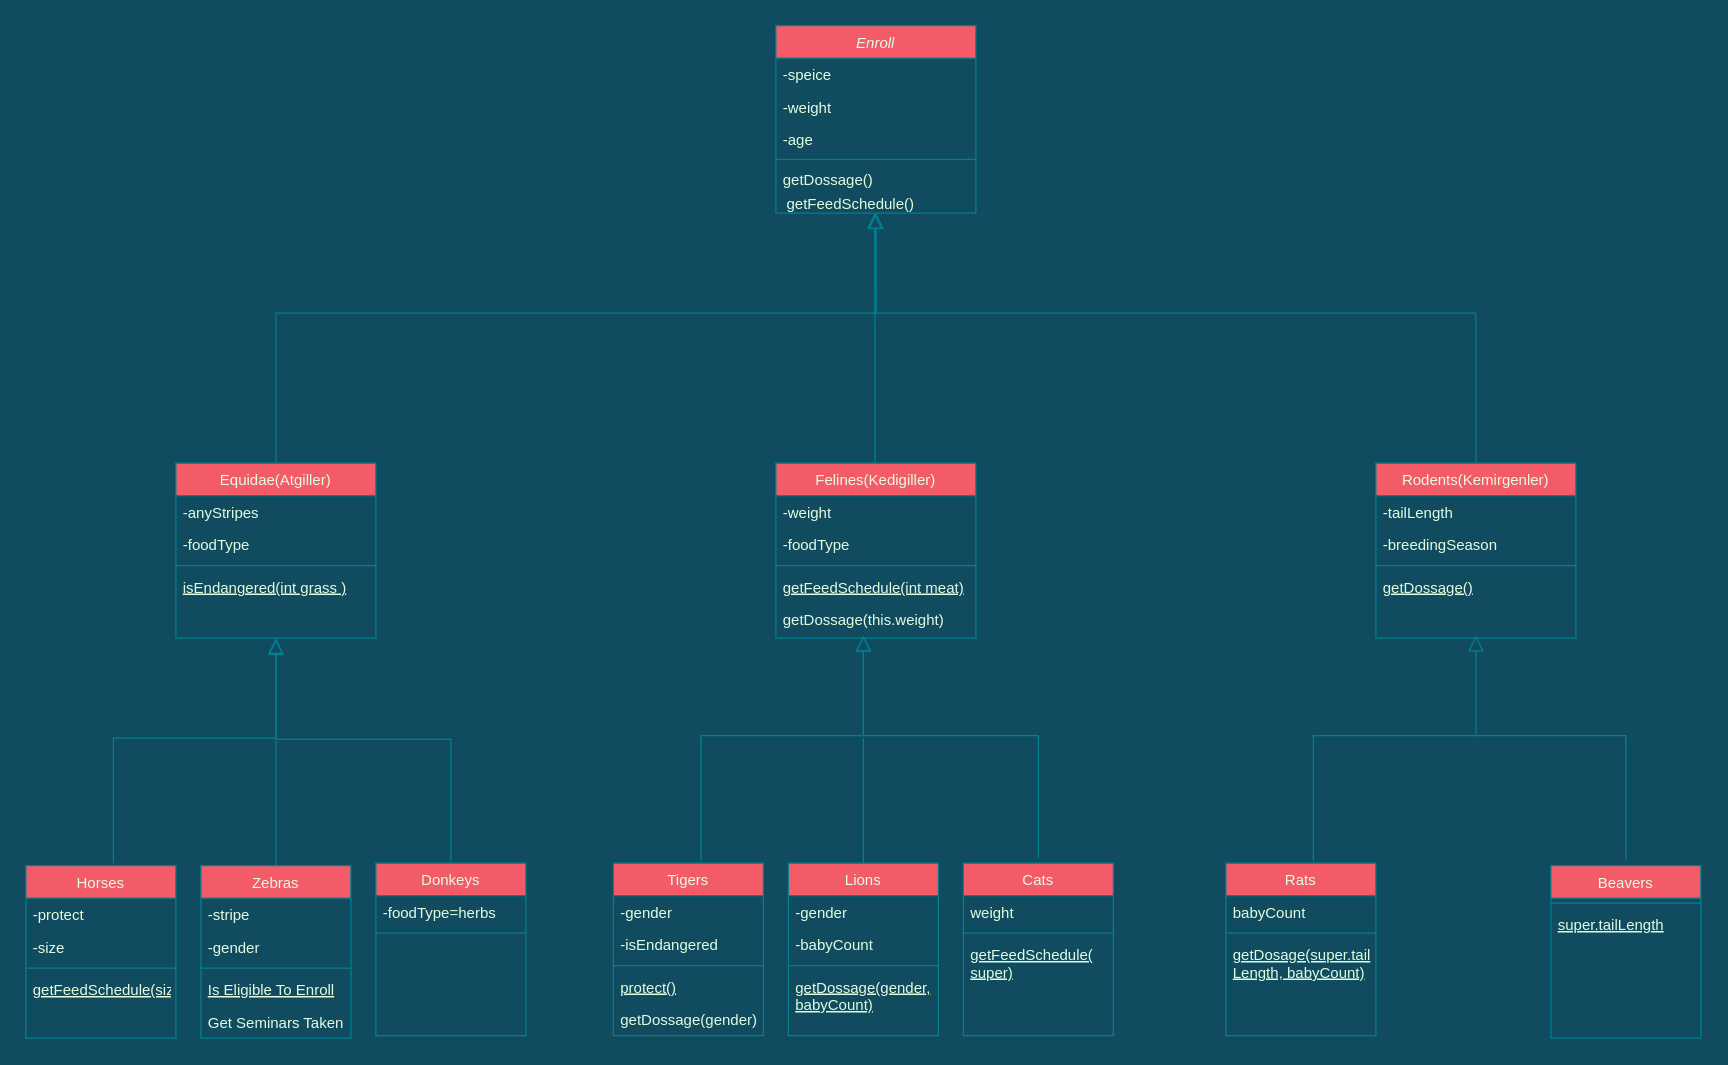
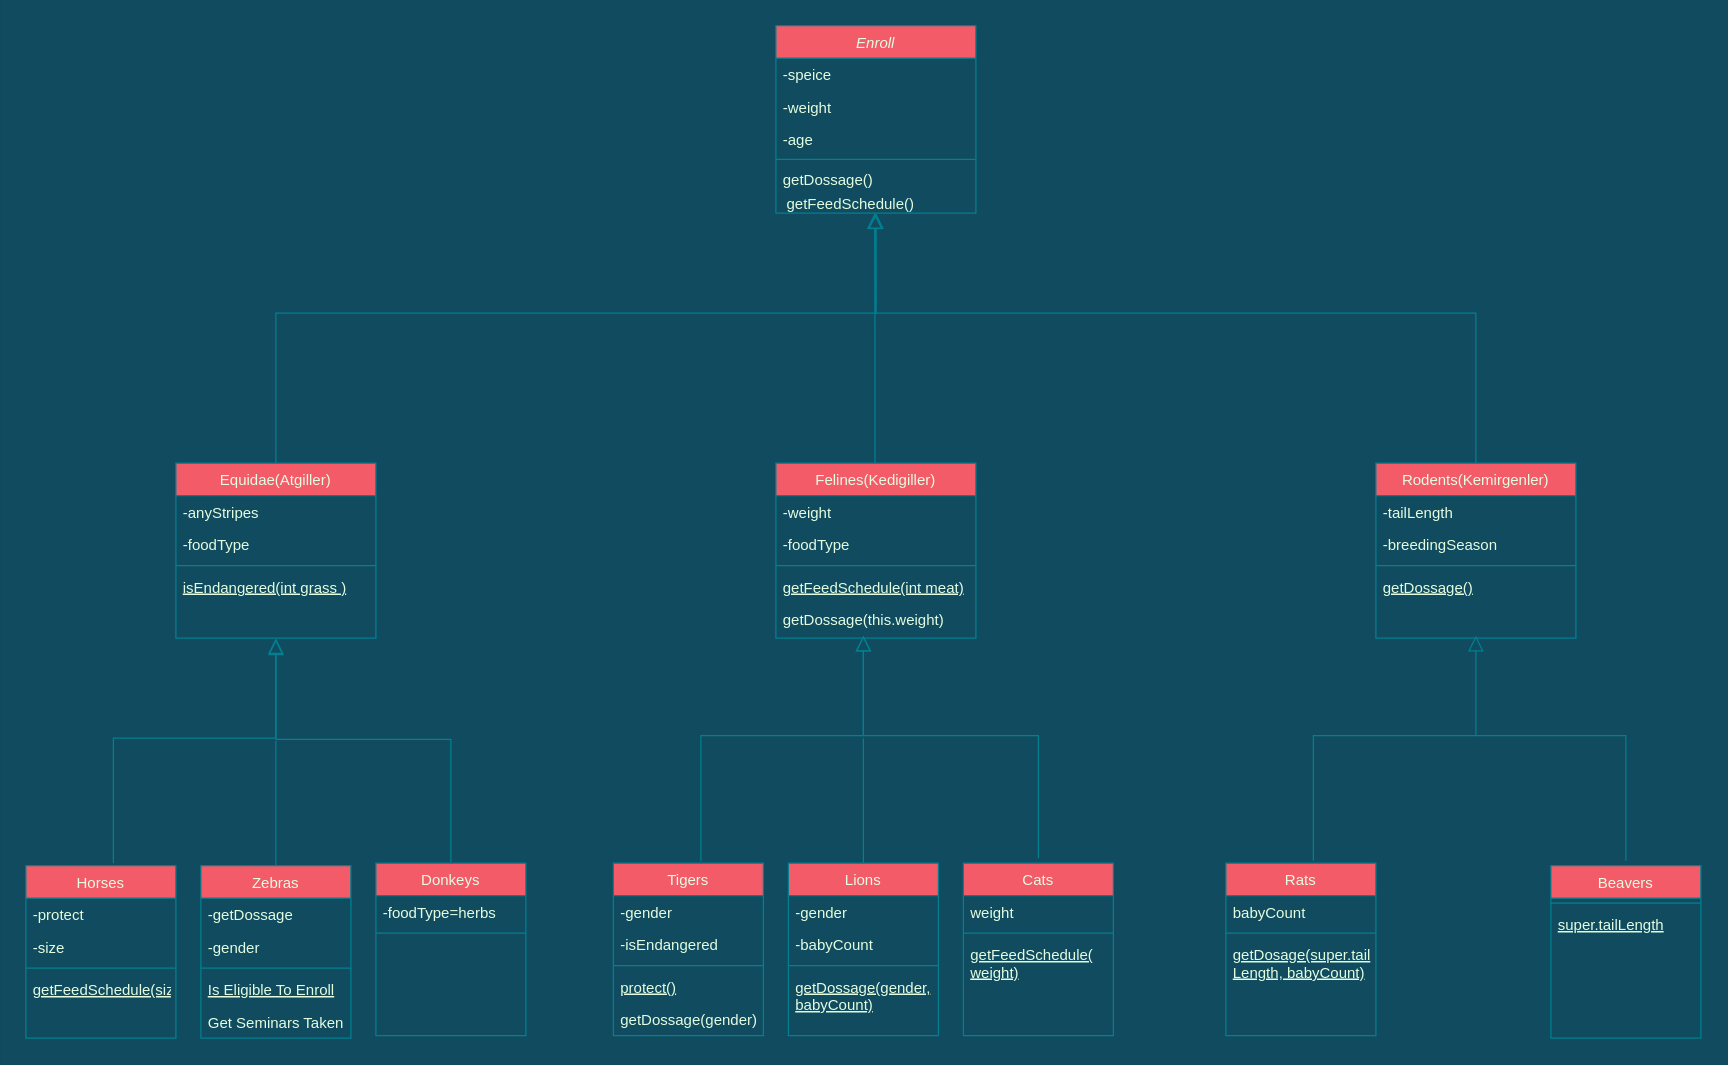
(235, 915) -> (254, 915)
(1035, 955) -> (1035, 955)
